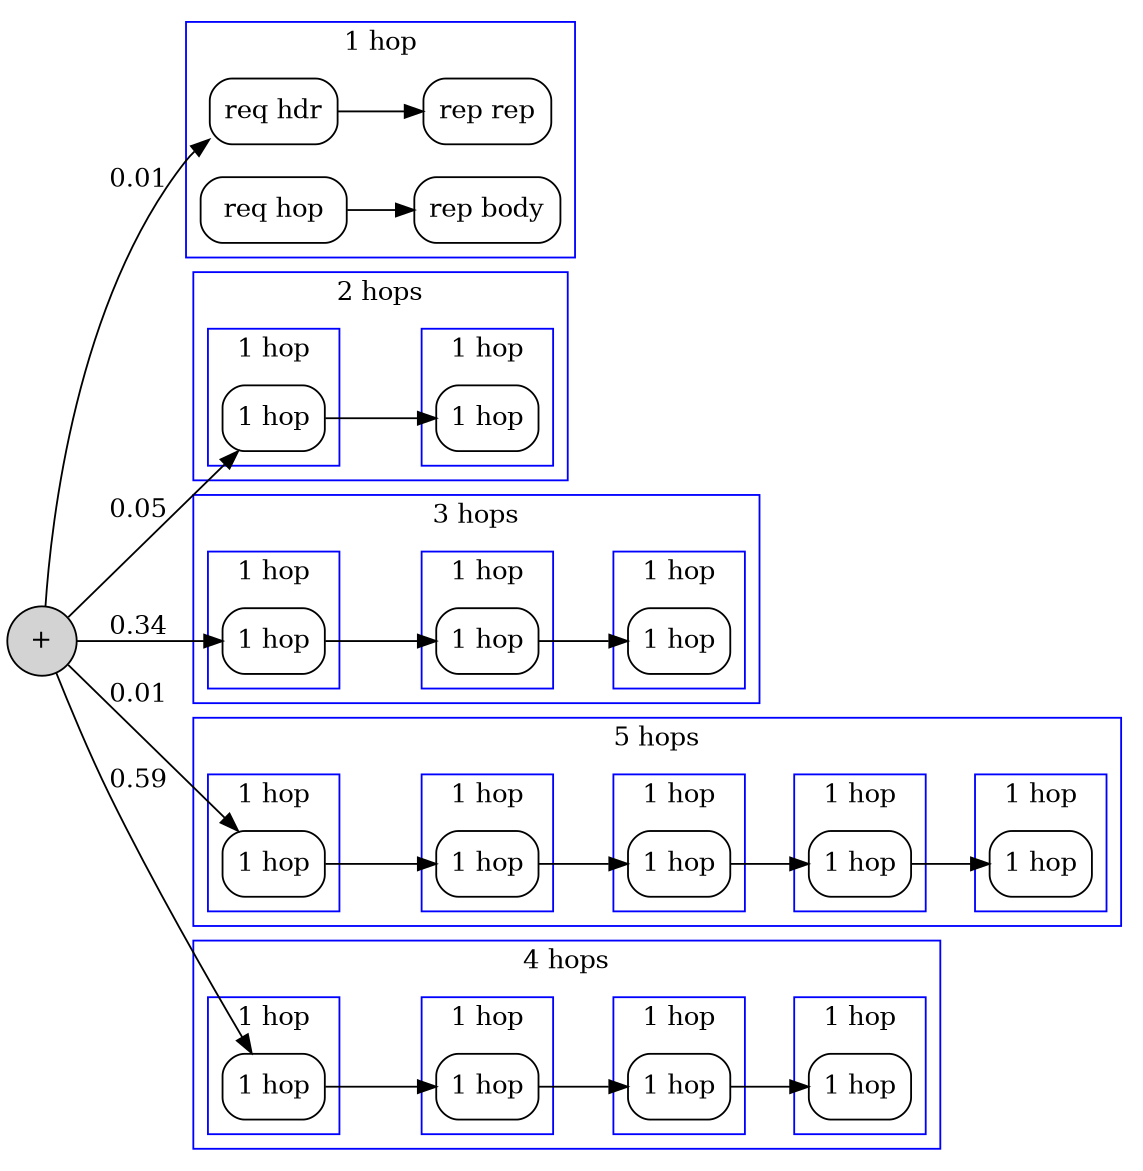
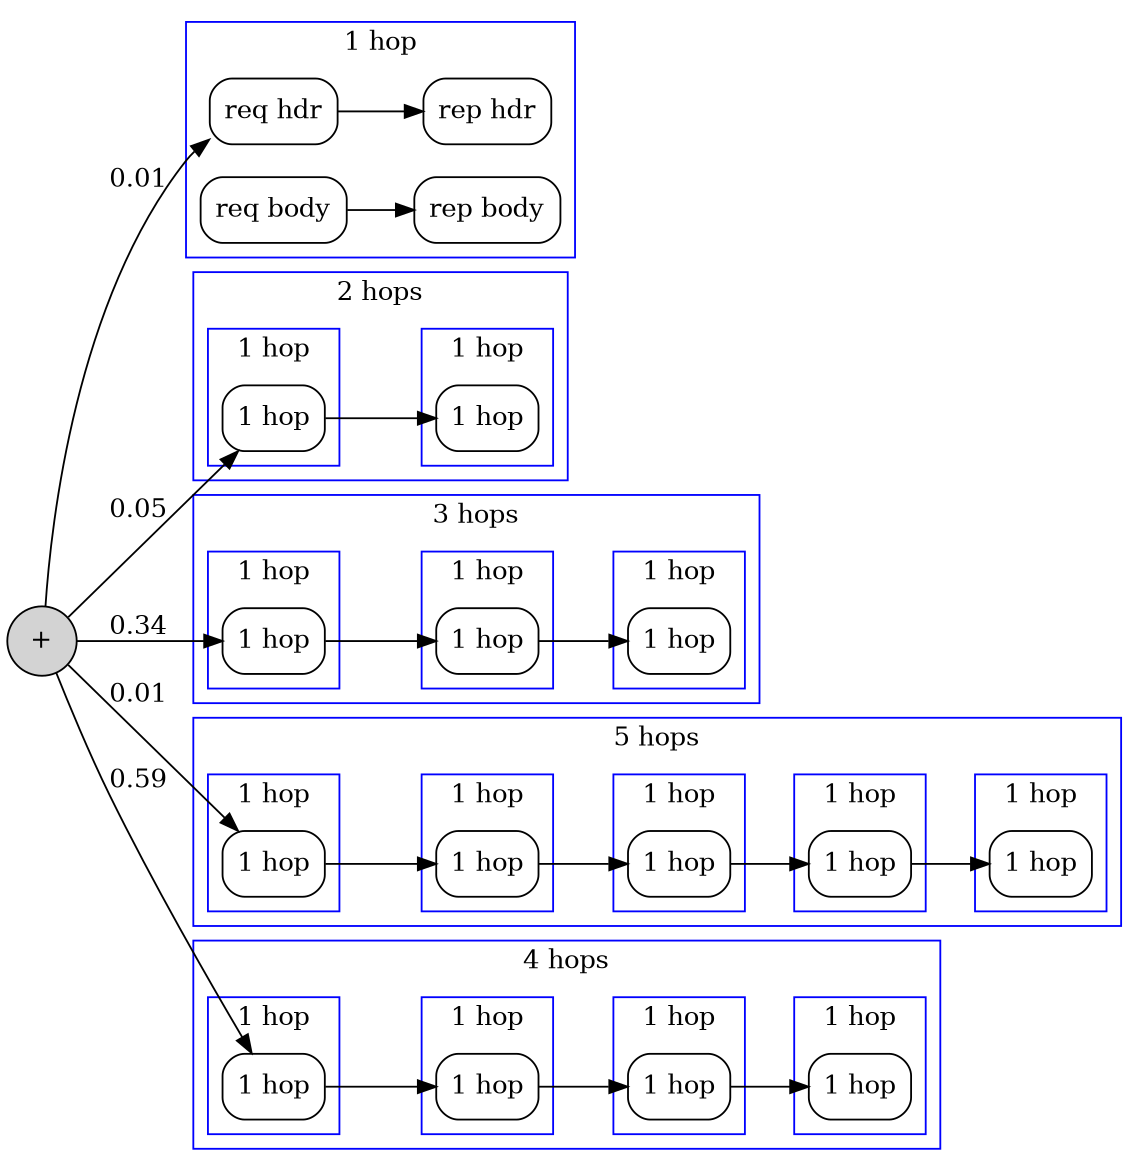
(487, 111) -> (487, 111)
(274, 210) -> (274, 210)
